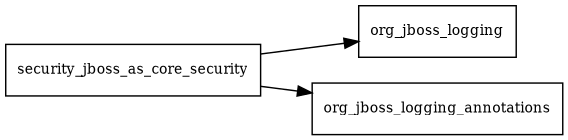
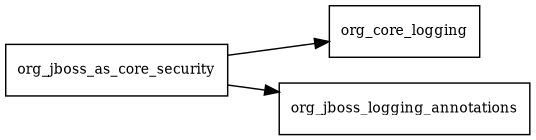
(437, 32) -> (405, 32)
(133, 70) -> (117, 70)
